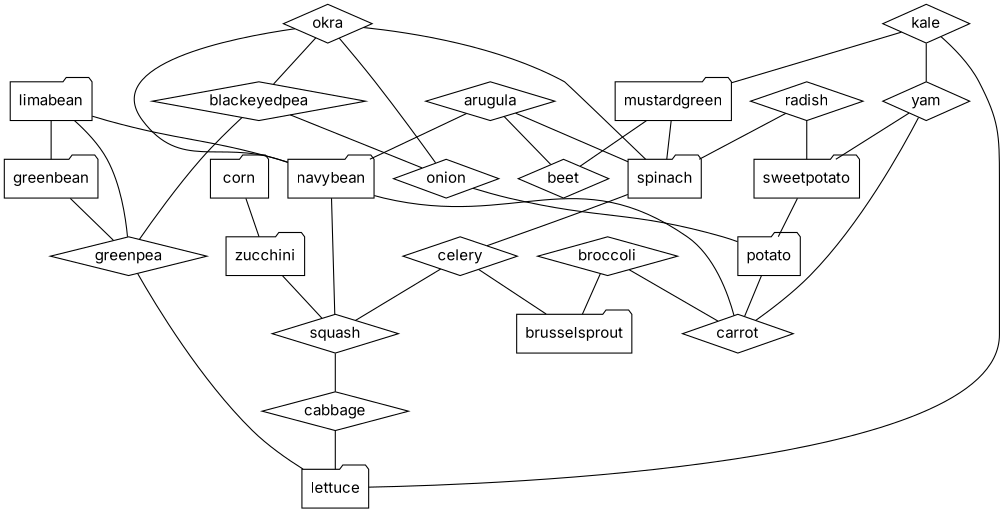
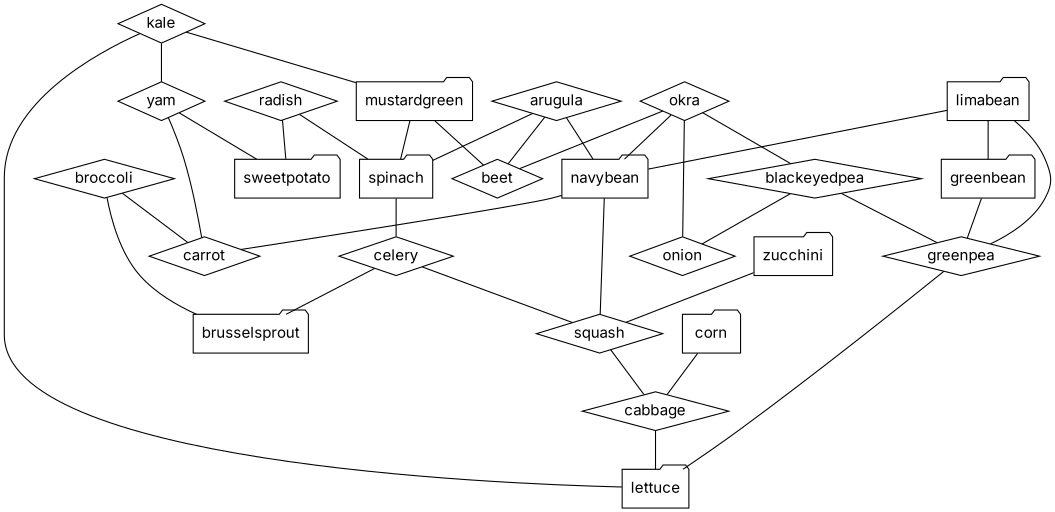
(520, 62) -> (591, 140)
(252, 218) -> (682, 374)
(769, 256) -> none
